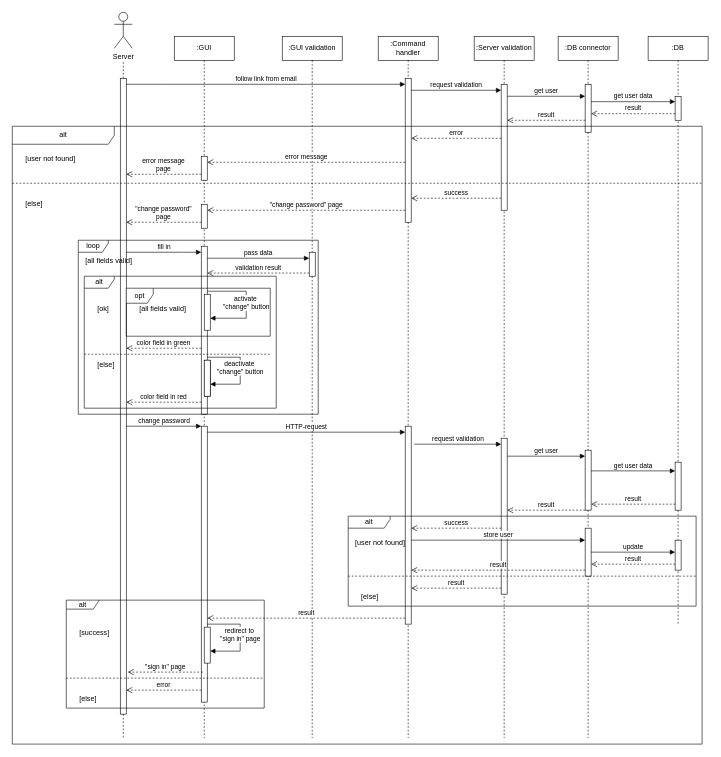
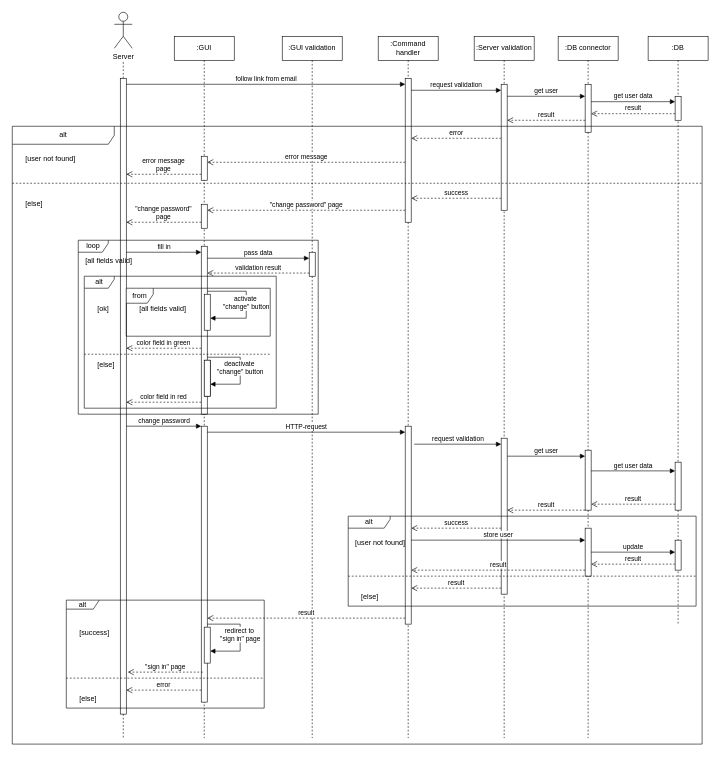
(140, 296) -> (140, 296)
